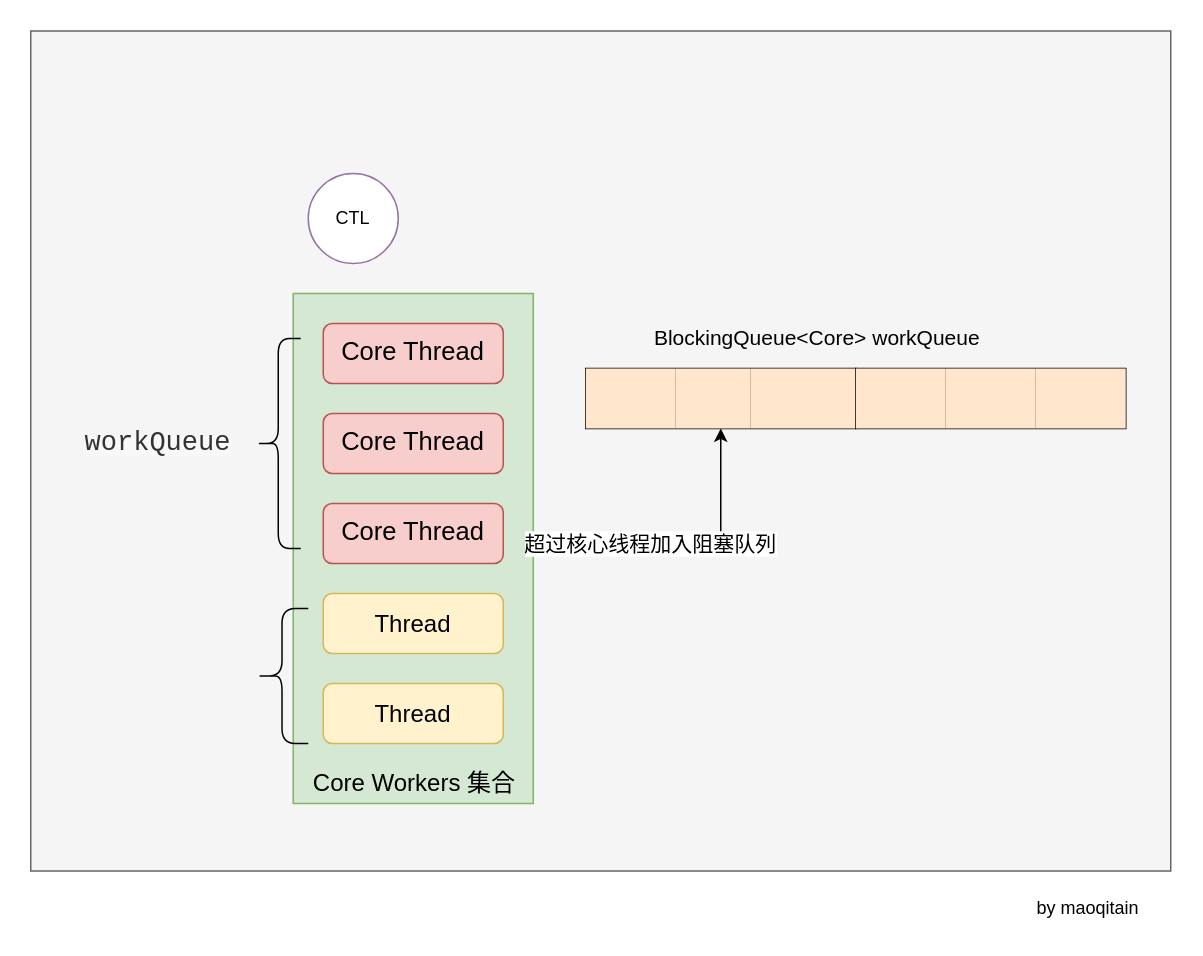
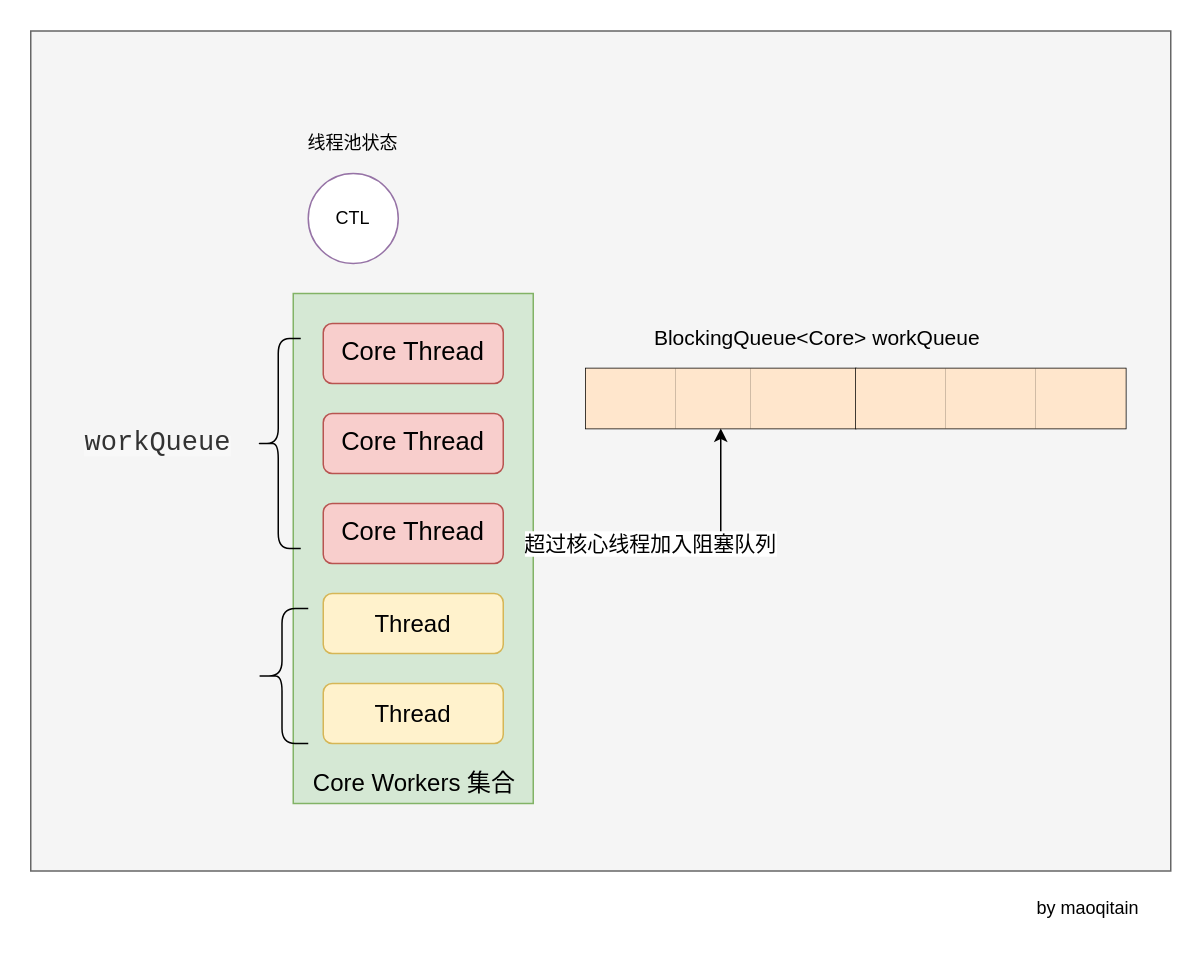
none -> (353, 143)
